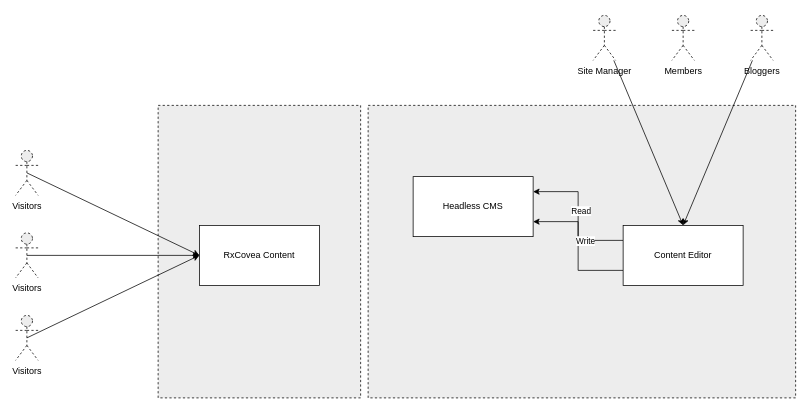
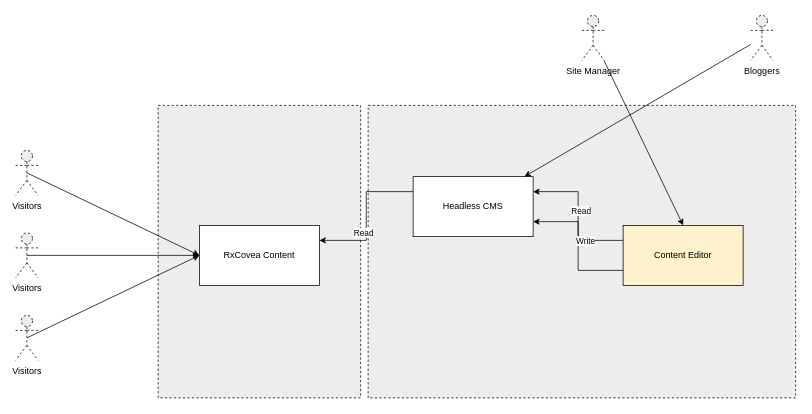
(604, 38) -> (593, 38)
(683, 38) -> none
(718, 141) -> (640, 109)
none -> (366, 214)
(683, 255) -> (683, 255)
